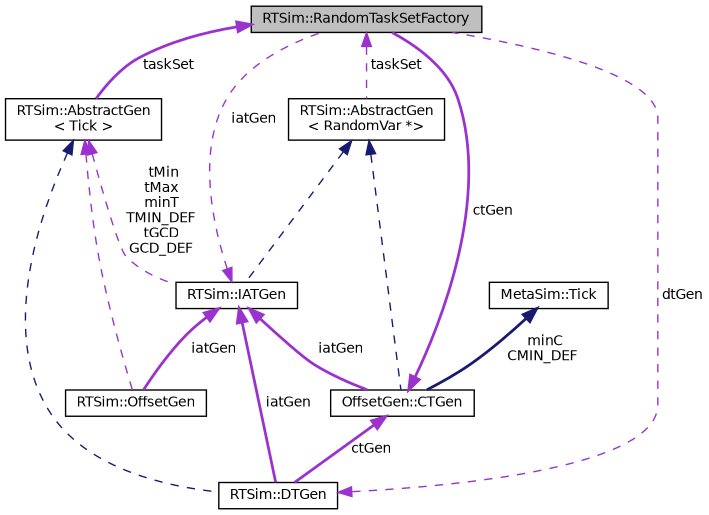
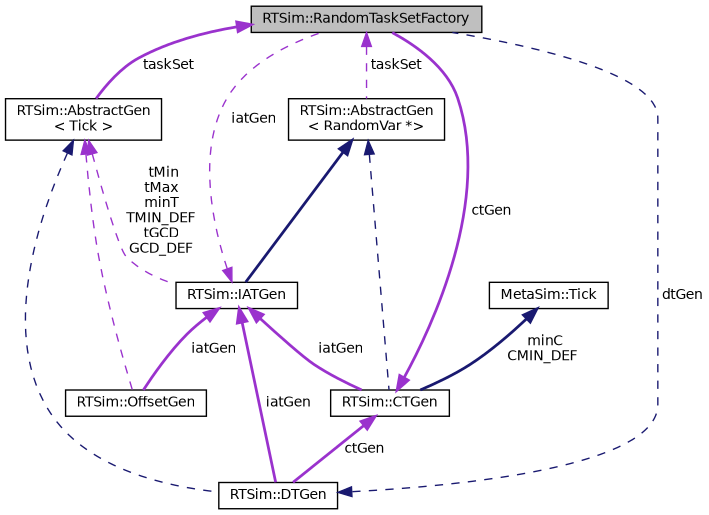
(294, 217) -> (294, 217)
(658, 311) -> (658, 311)
(402, 403) -> (390, 403)
